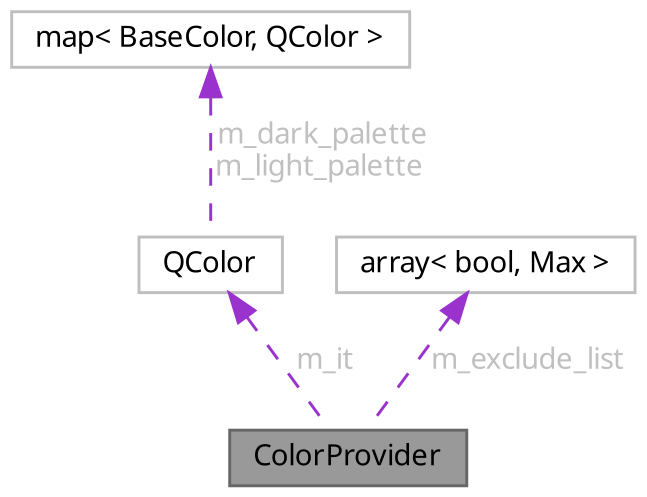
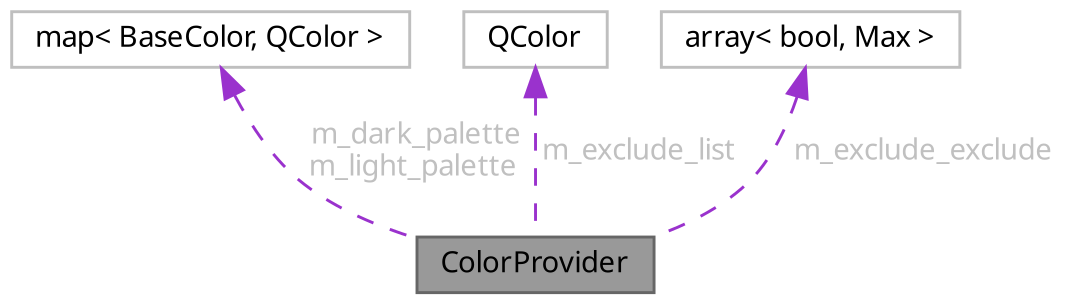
(211, 168) -> (309, 188)
(322, 361) -> (636, 152)
(525, 361) -> (920, 152)
